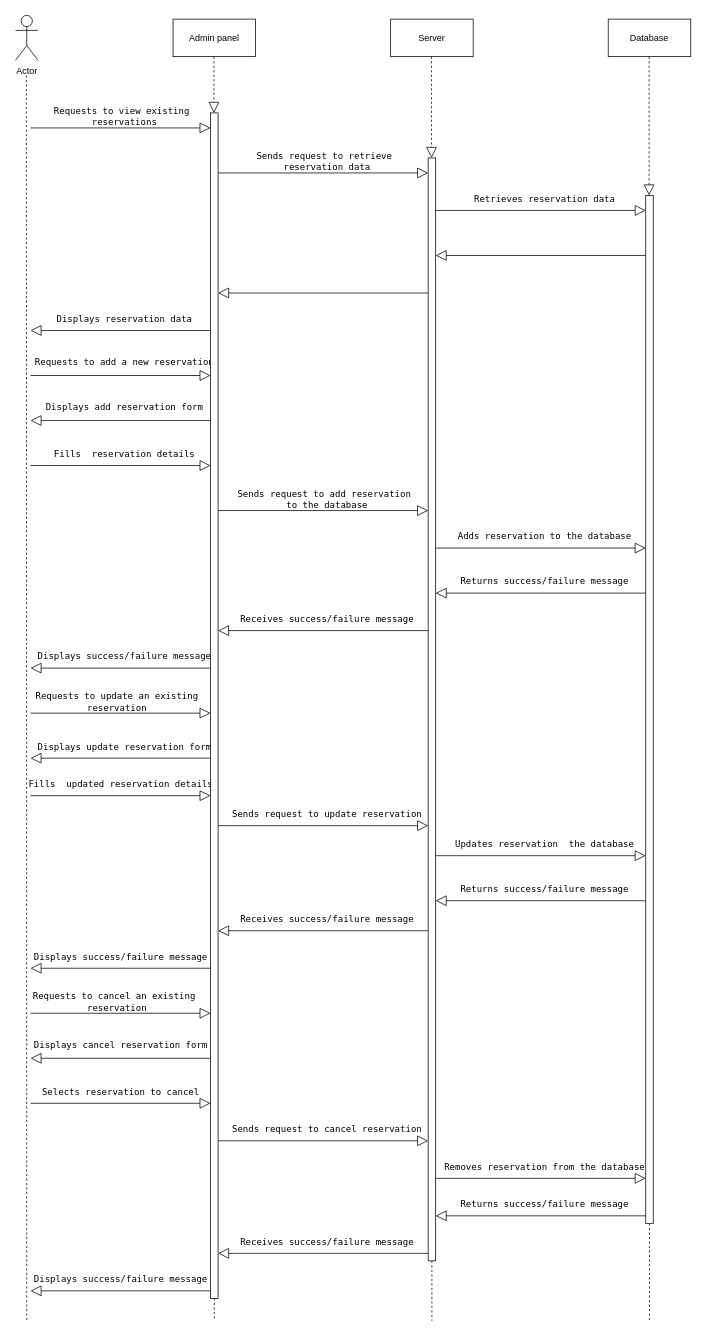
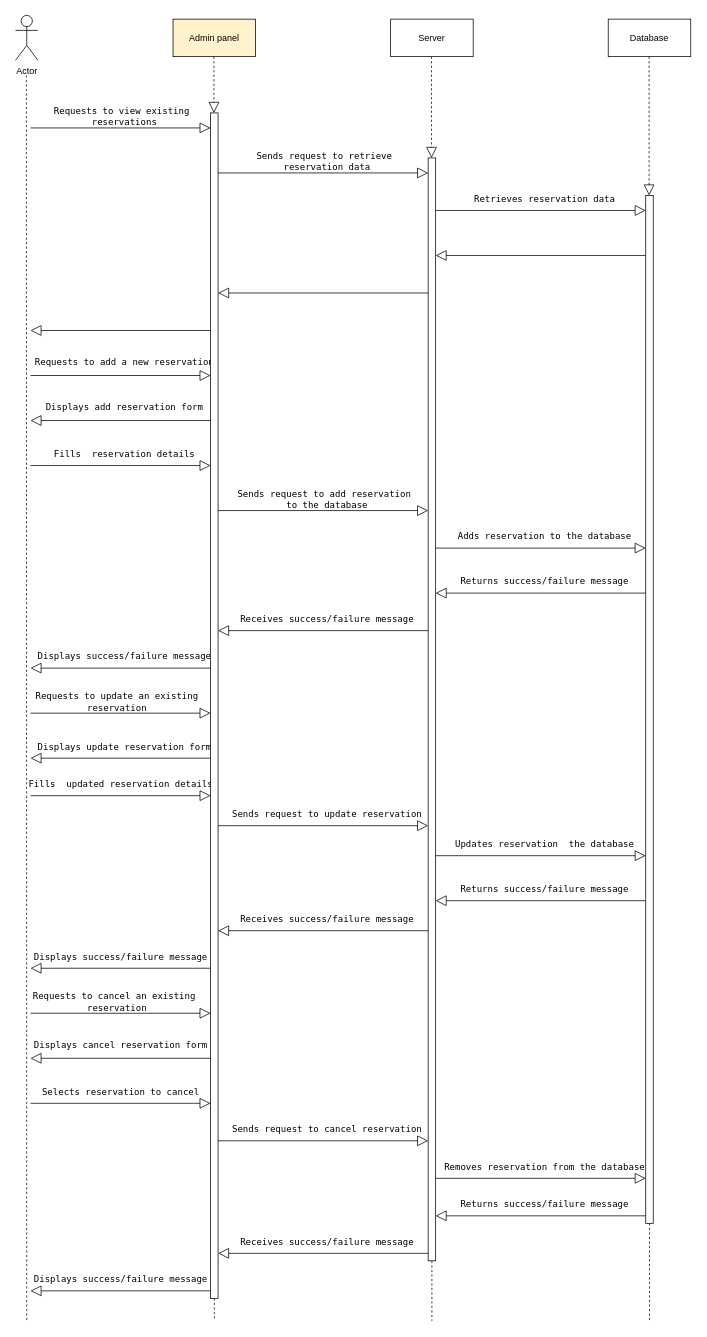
(214, 38) -> (214, 38)
(124, 319) -> none
